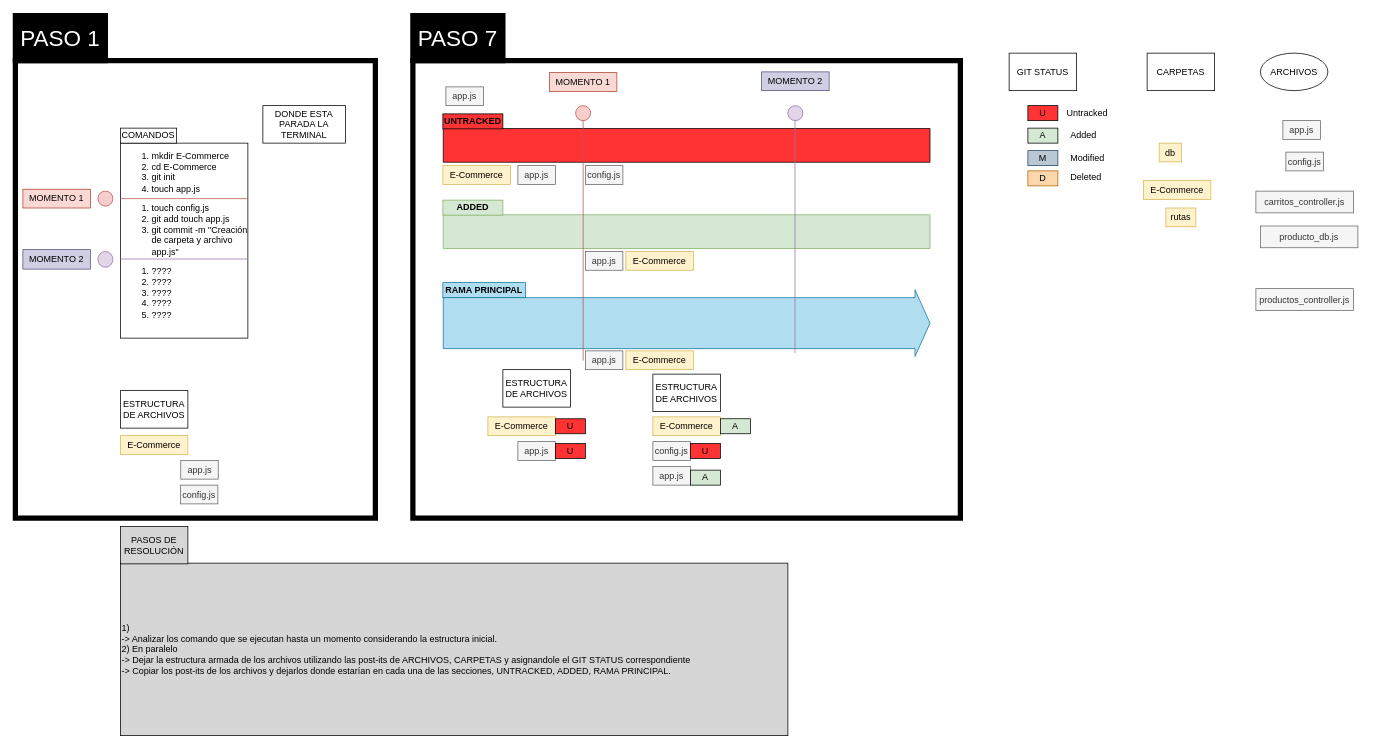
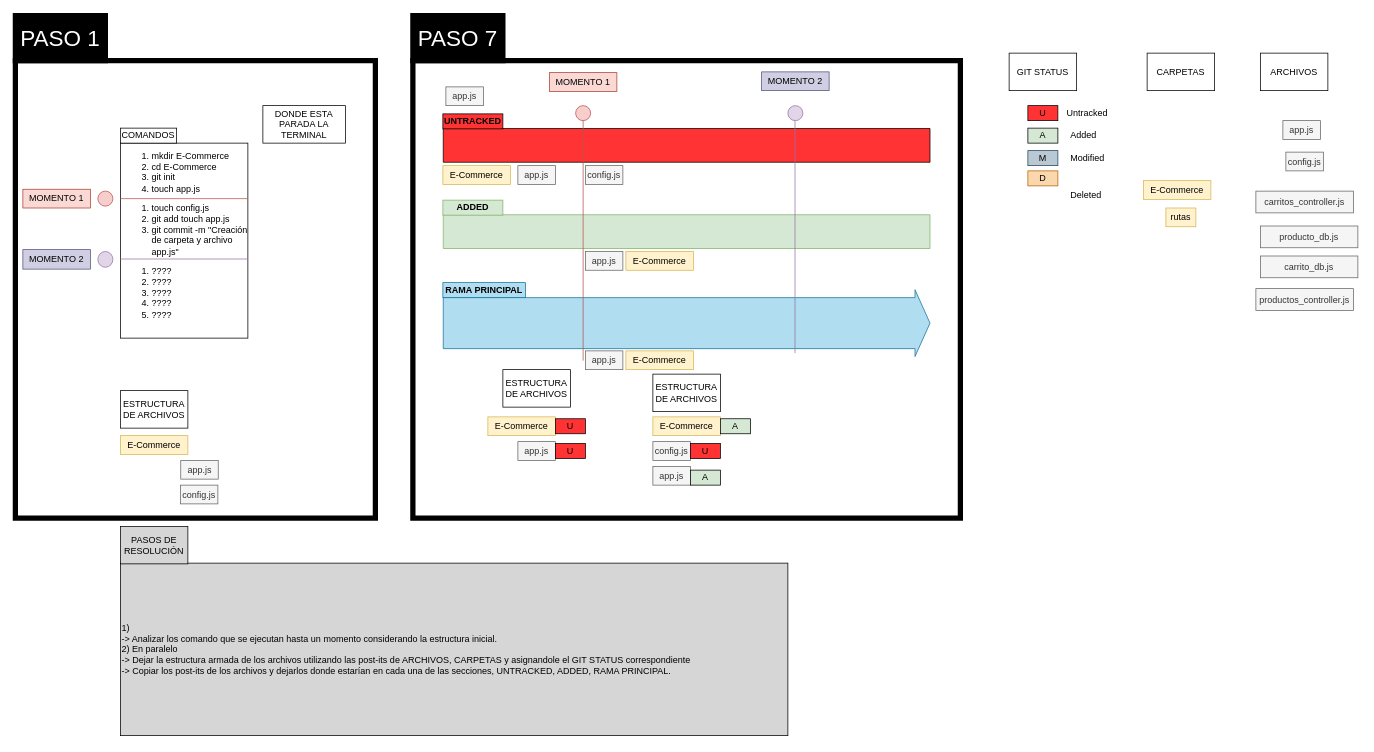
(1294, 72) -> (1294, 72)
(1170, 152) -> none
(1092, 177) -> (1092, 195)
none -> (1309, 267)
